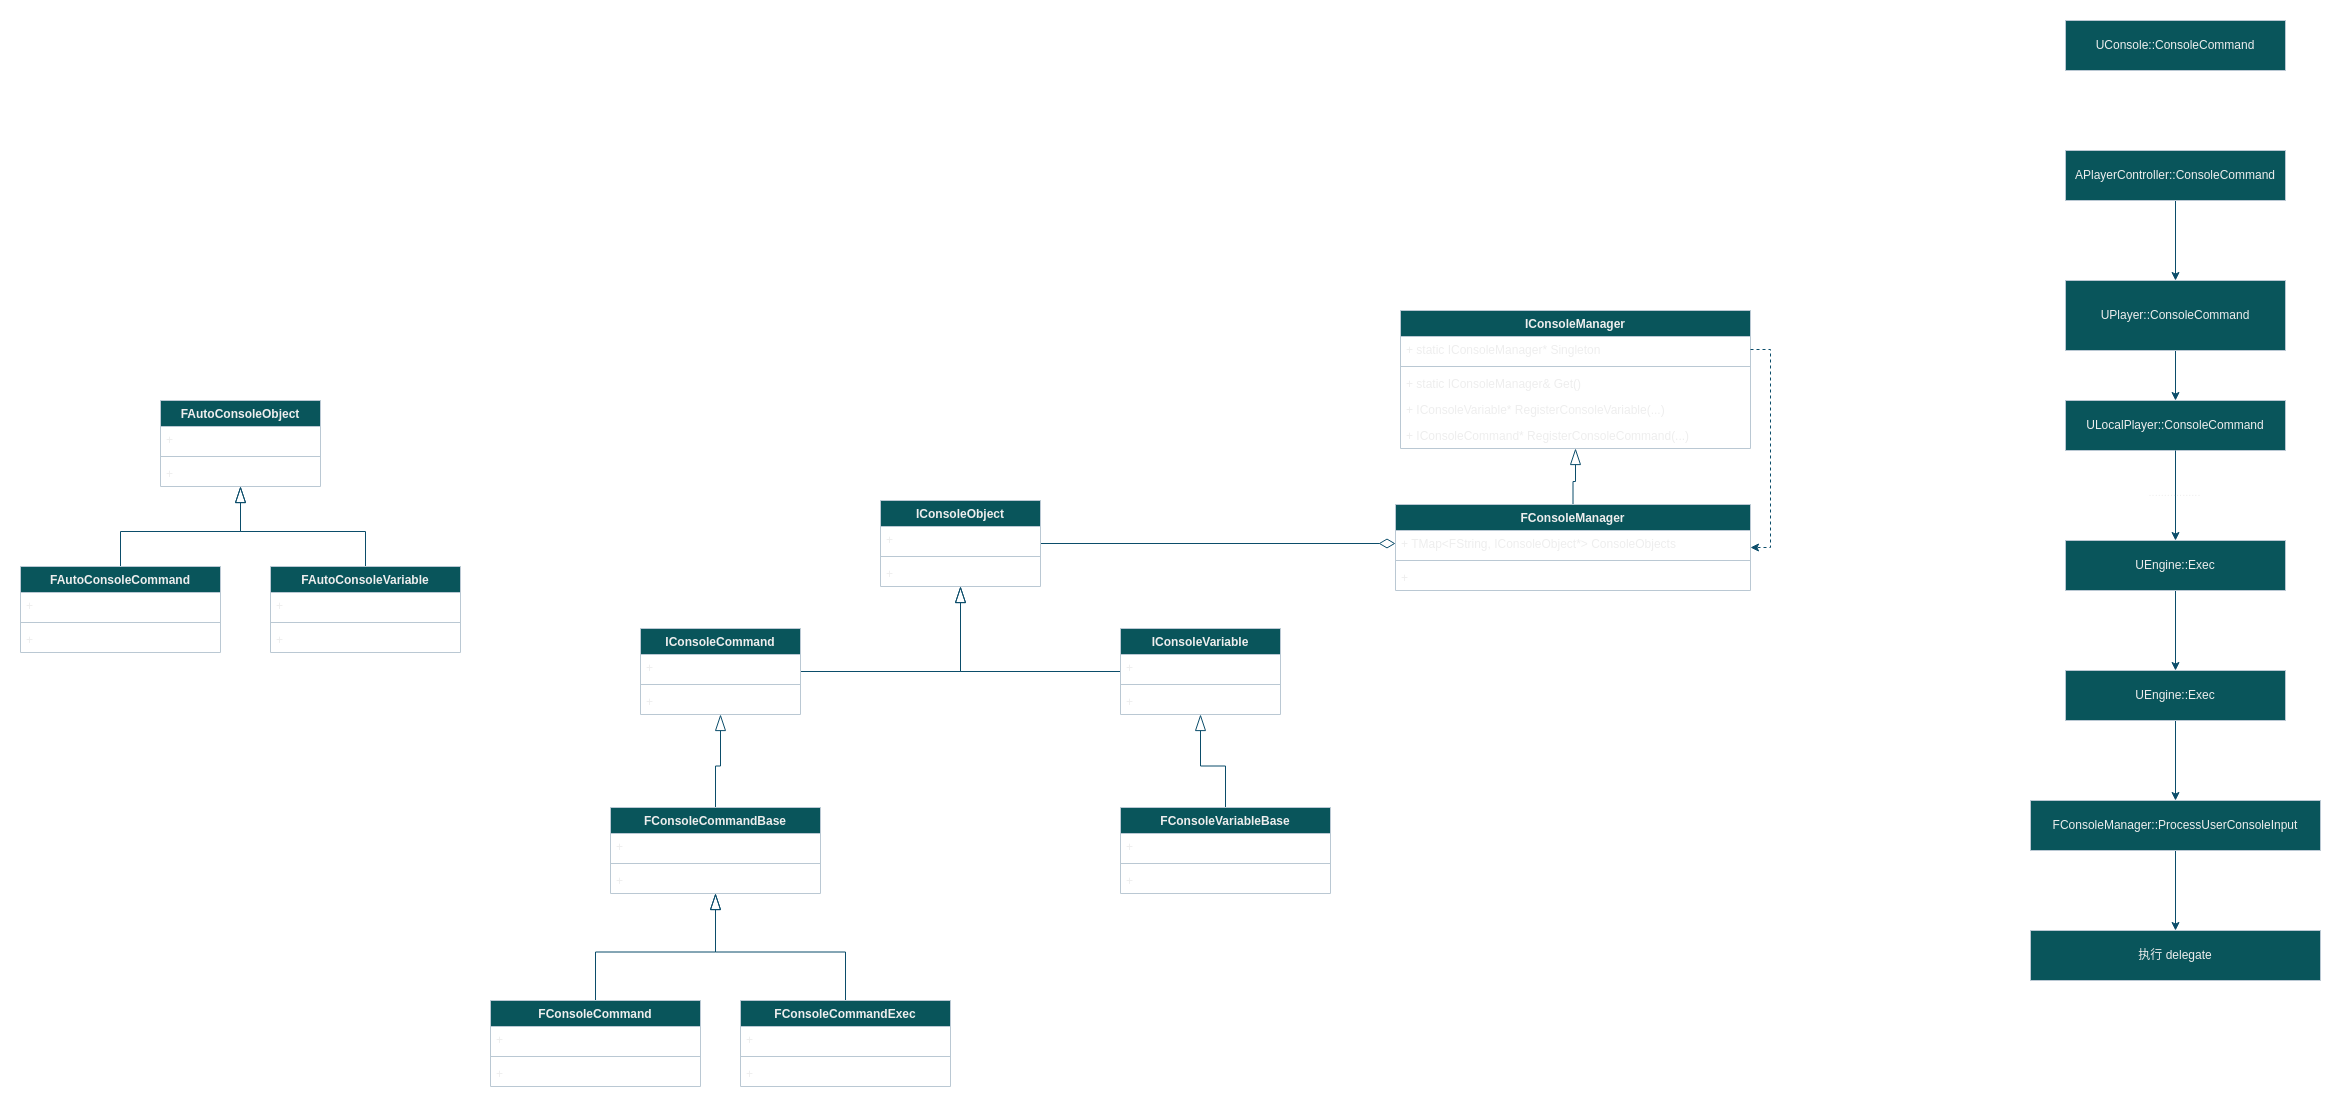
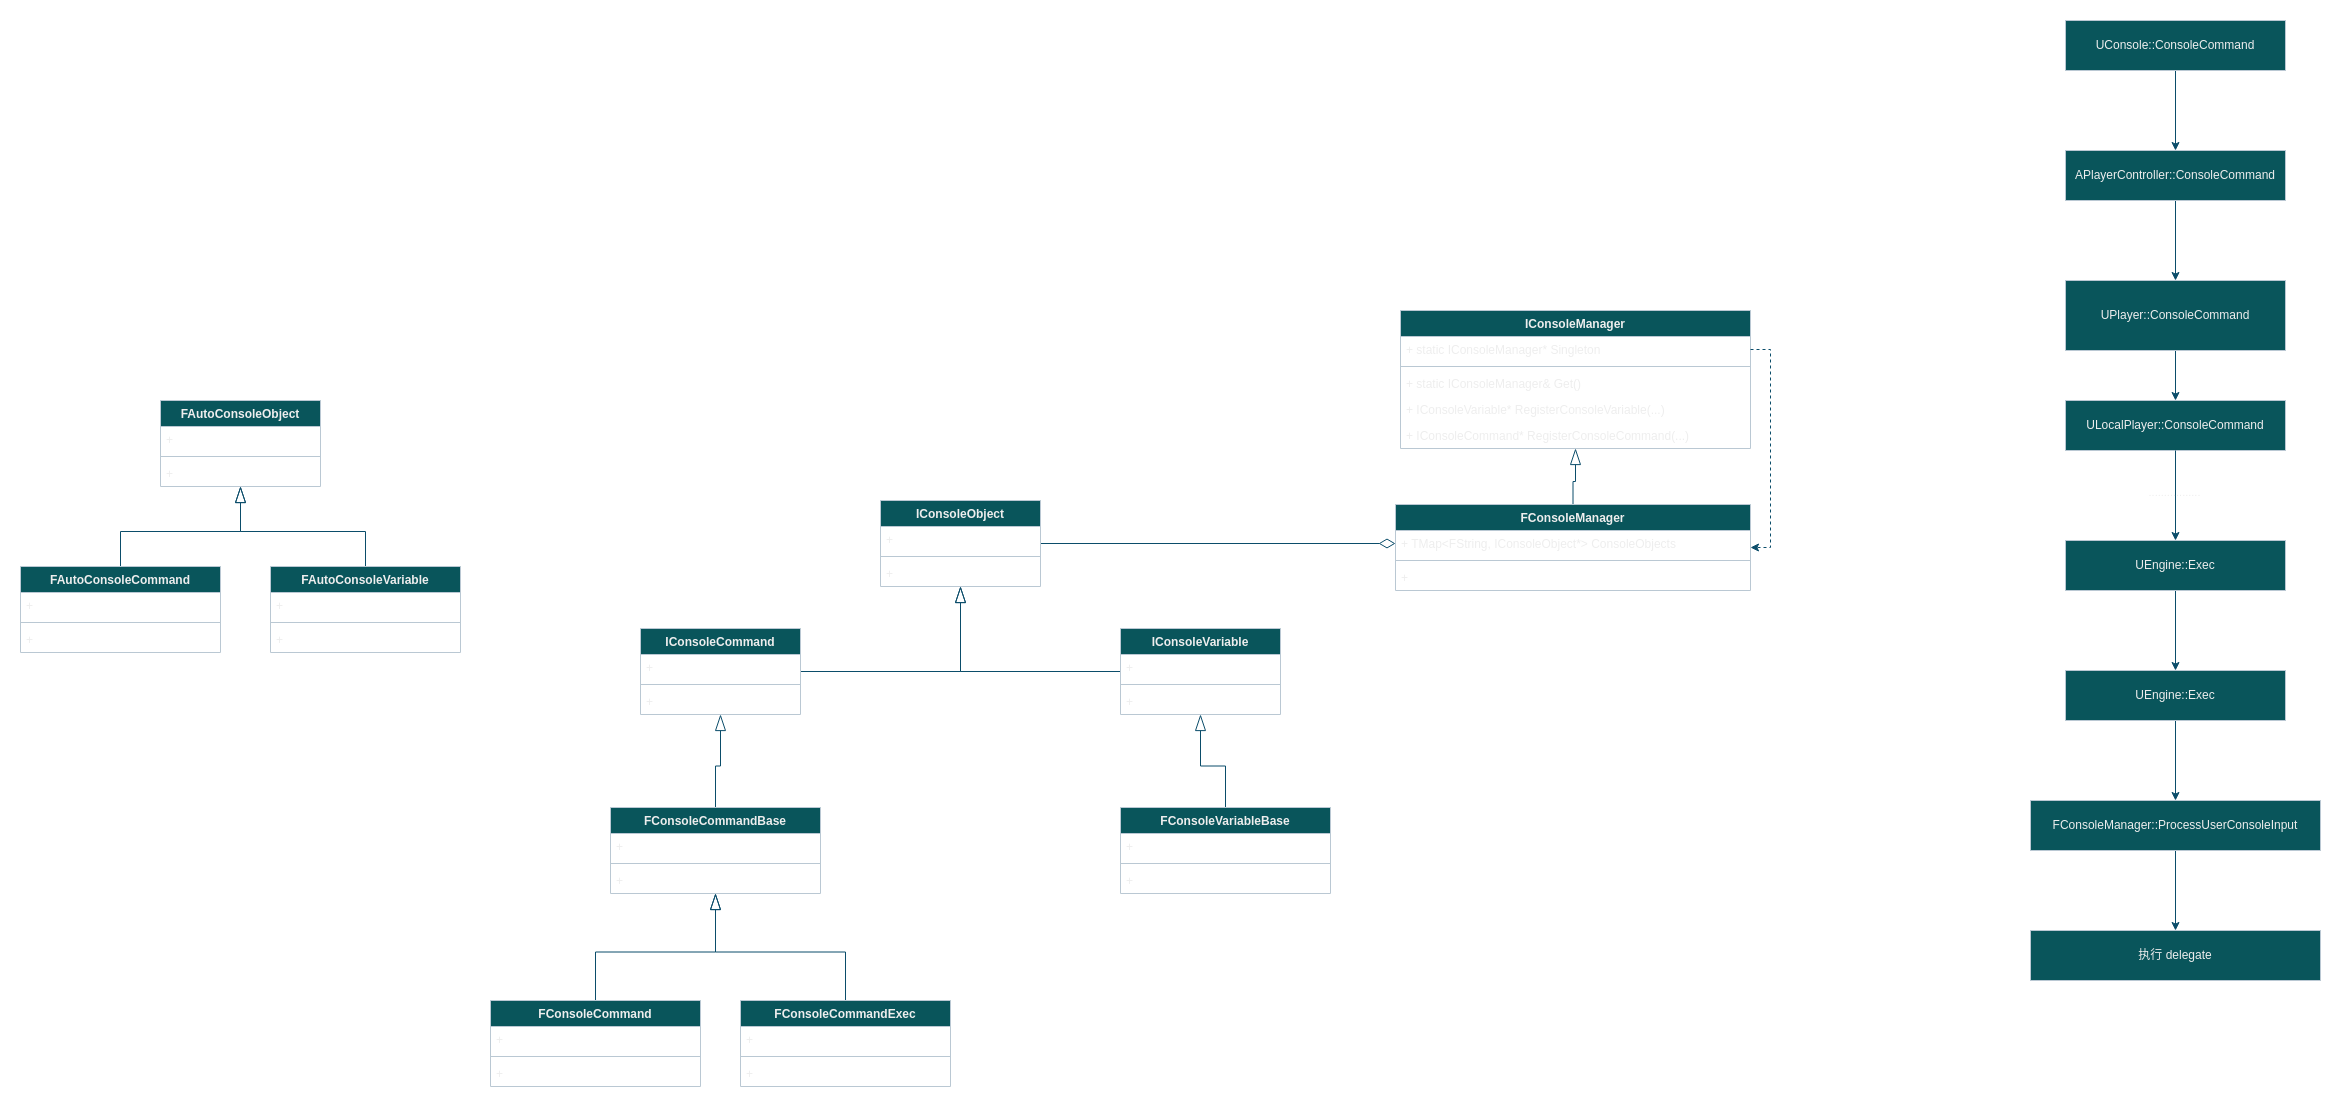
none -> (2176, 107)
